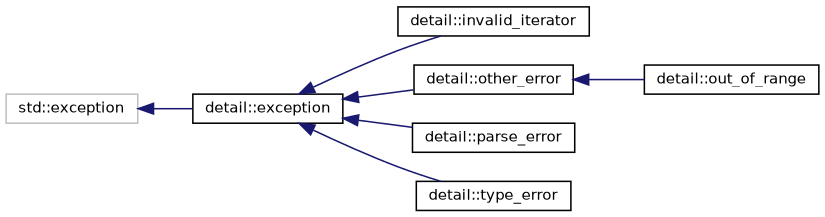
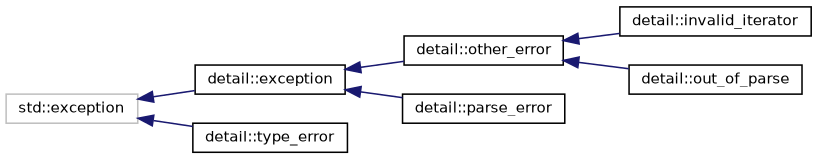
(376, 59) -> (599, 36)
(732, 80) -> (716, 80)
(376, 158) -> (173, 124)
